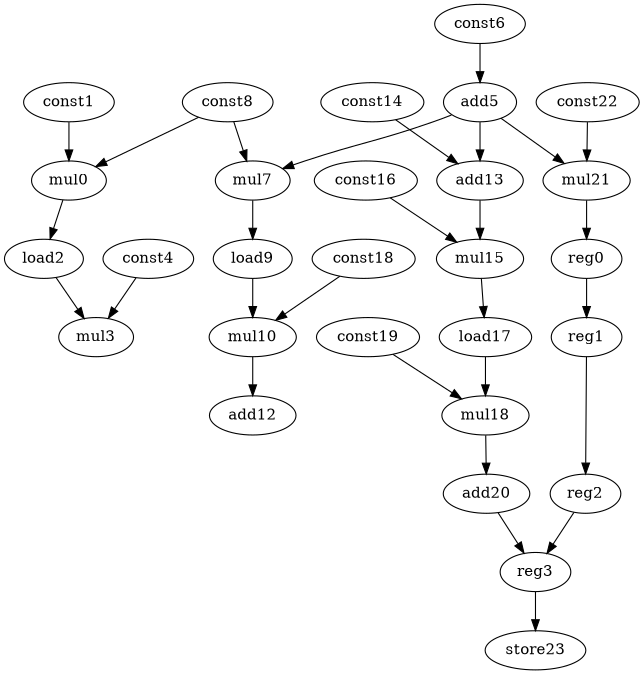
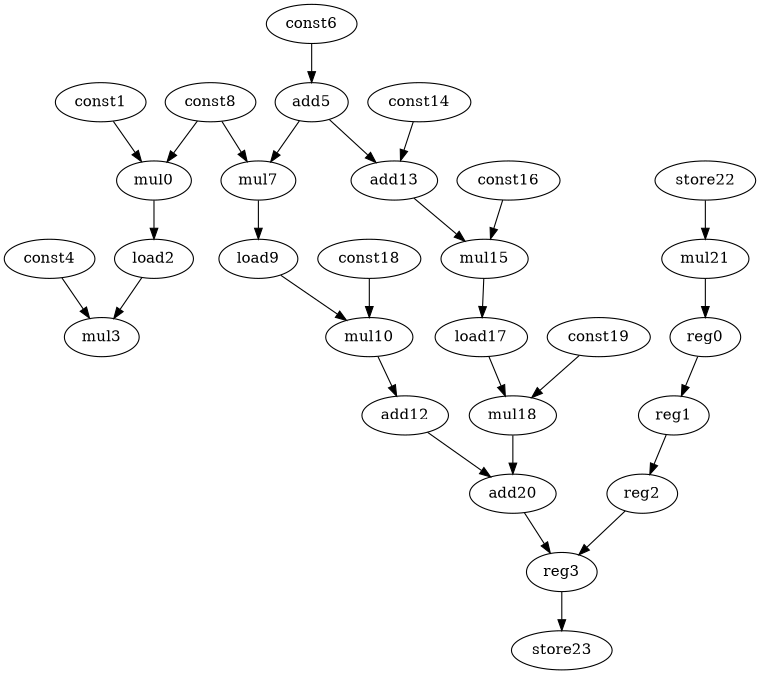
(588, 102) -> (705, 181)
(528, 138) -> none
none -> (454, 451)
